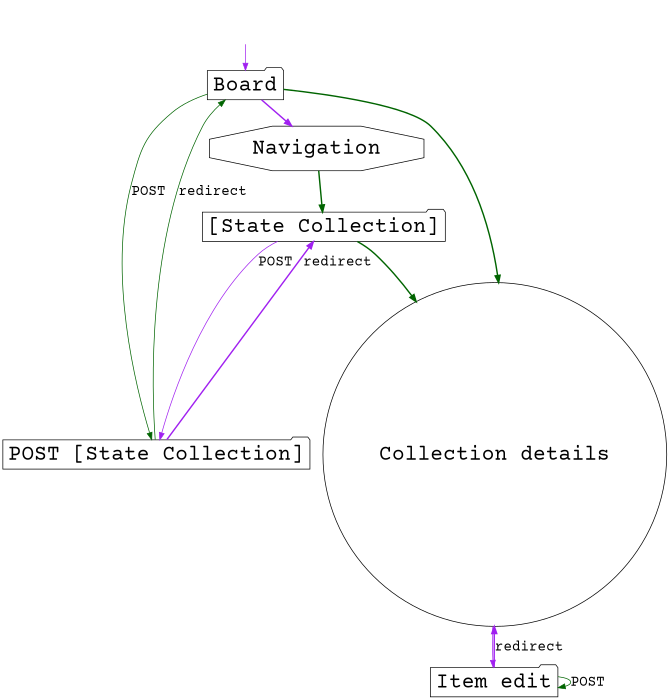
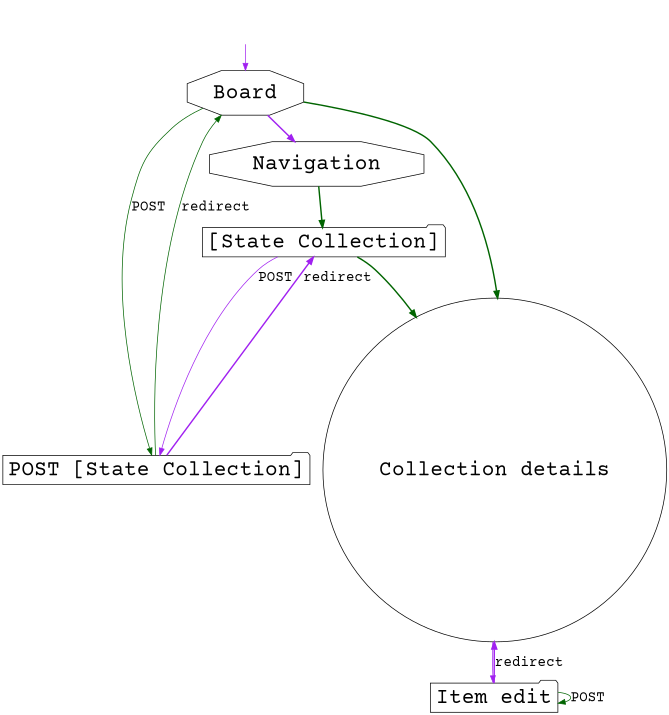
(245, 85) -> (245, 93)
